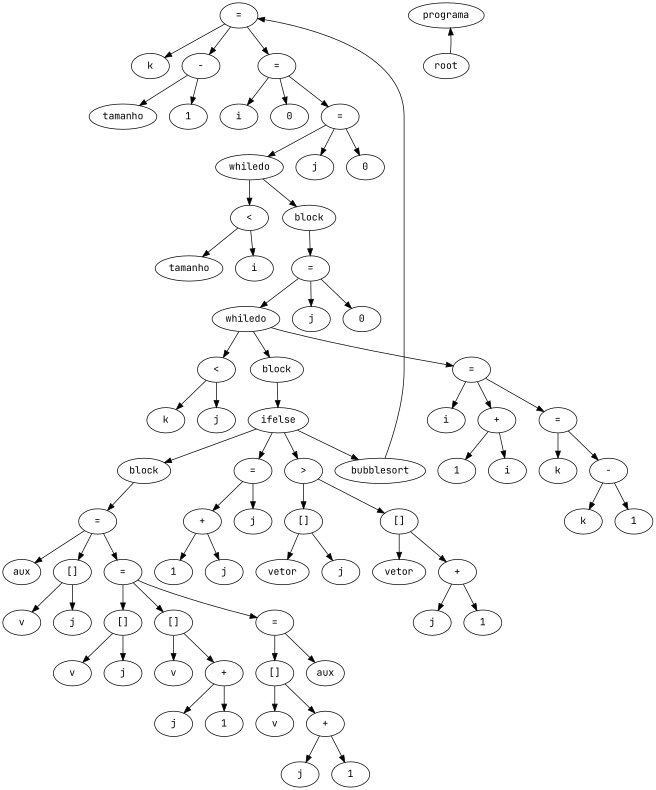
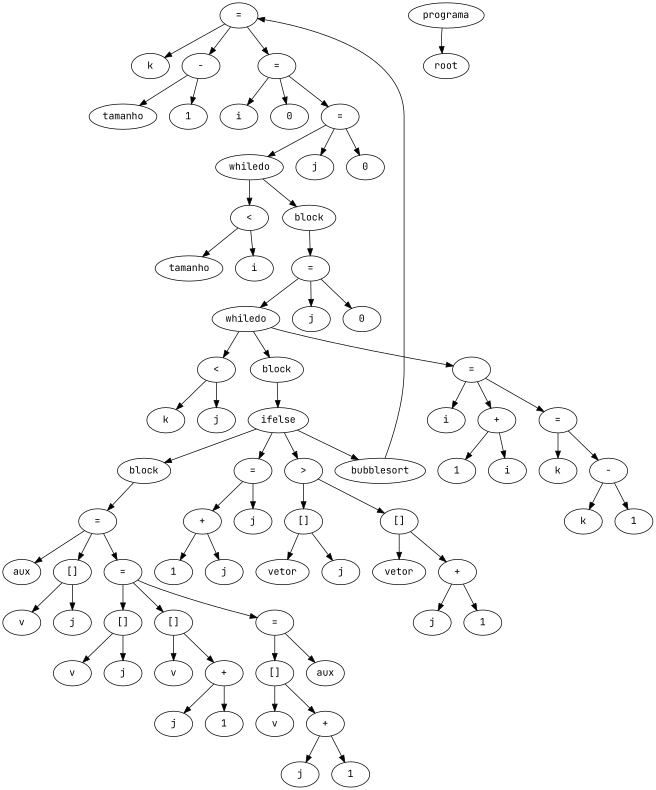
(451, 44) -> (442, 37)
